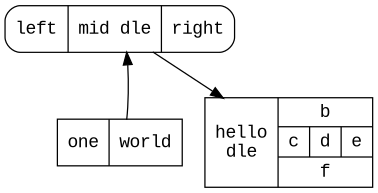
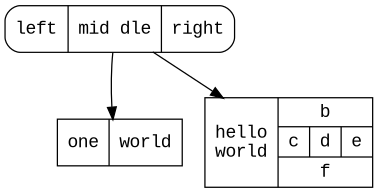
(128, 92) -> (111, 80)
(242, 151) -> (242, 151)
